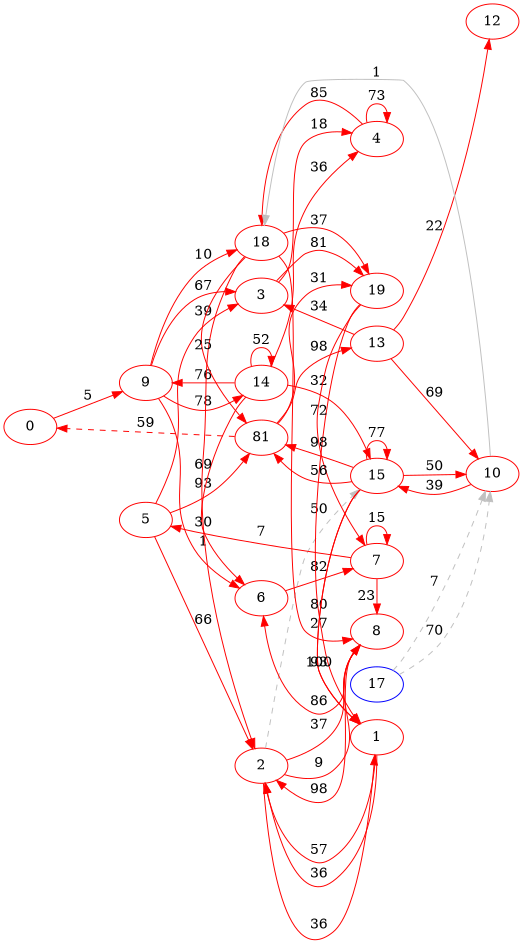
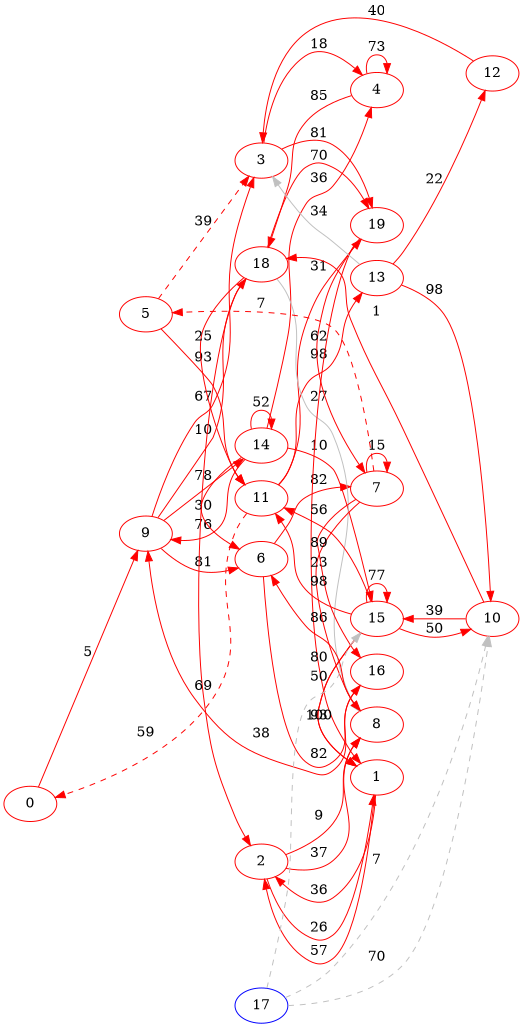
none -> (337, 20)
(440, 146) -> (397, 417)
(319, 221) -> (319, 156)
(324, 322) -> (315, 228)
(319, 381) -> (319, 446)
(178, 392) -> (201, 241)
(435, 393) -> (435, 290)
(319, 411) -> (319, 337)
(261, 438) -> (261, 498)
(292, 463) -> (345, 473)
(204, 542) -> (204, 563)
(266, 545) -> (337, 333)
(291, 614) -> (292, 805)
(202, 638) -> none
none -> (377, 672)
(344, 769) -> none
(319, 925) -> (319, 928)
